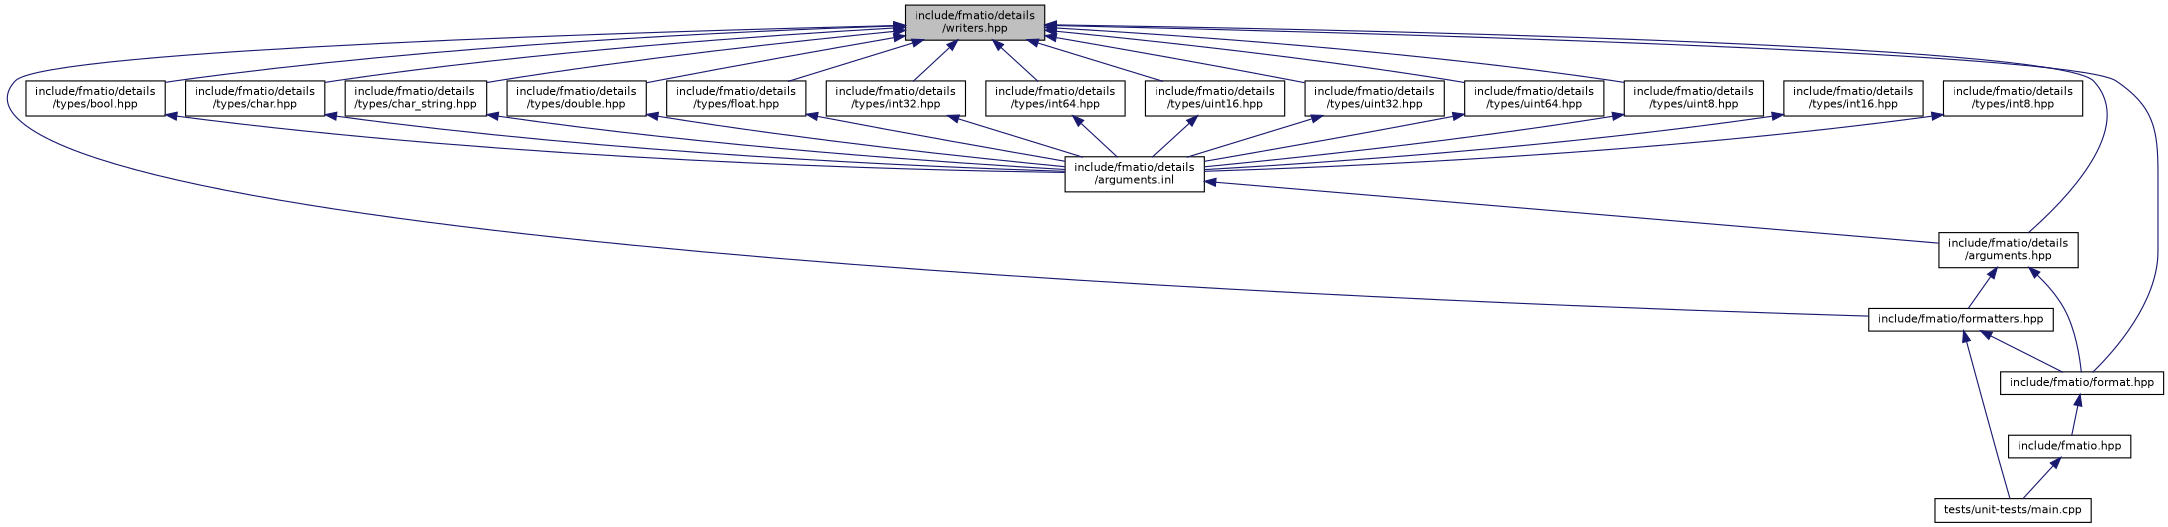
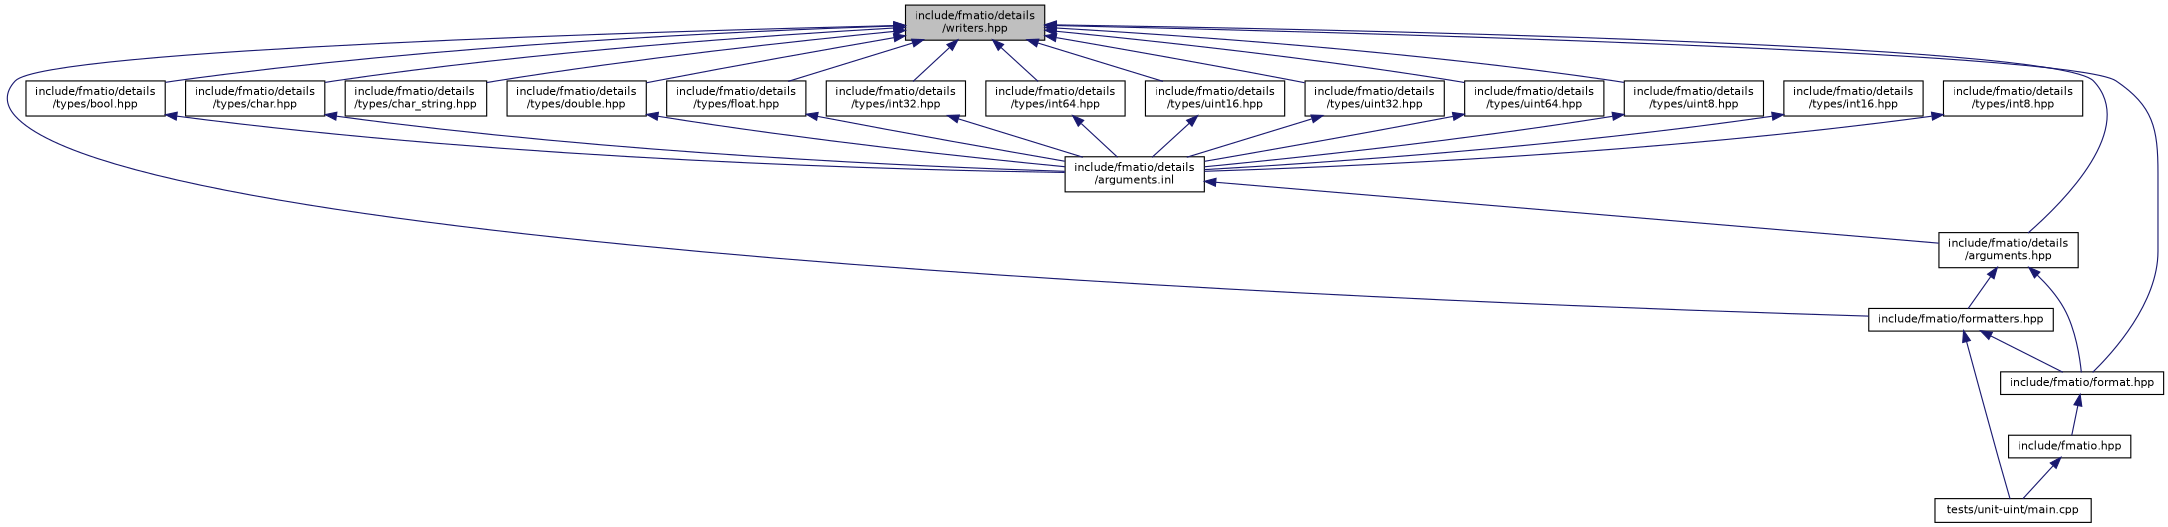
(781, 148) -> none
(2013, 511) -> (2013, 511)
